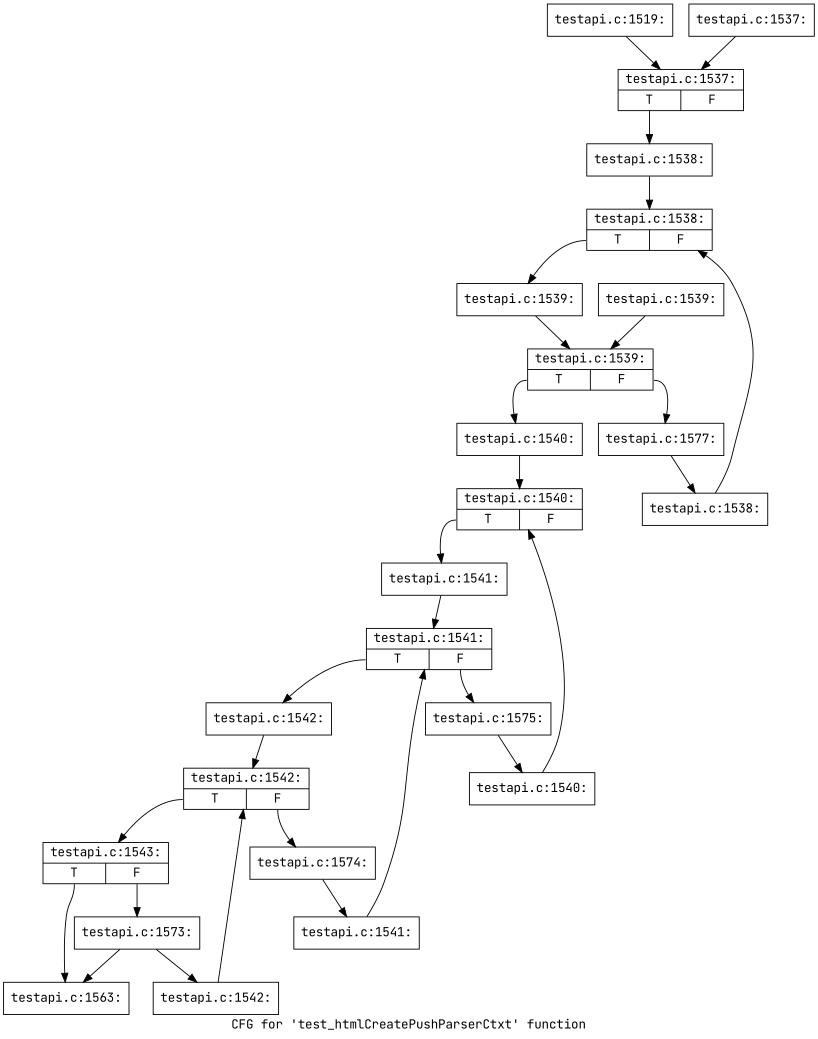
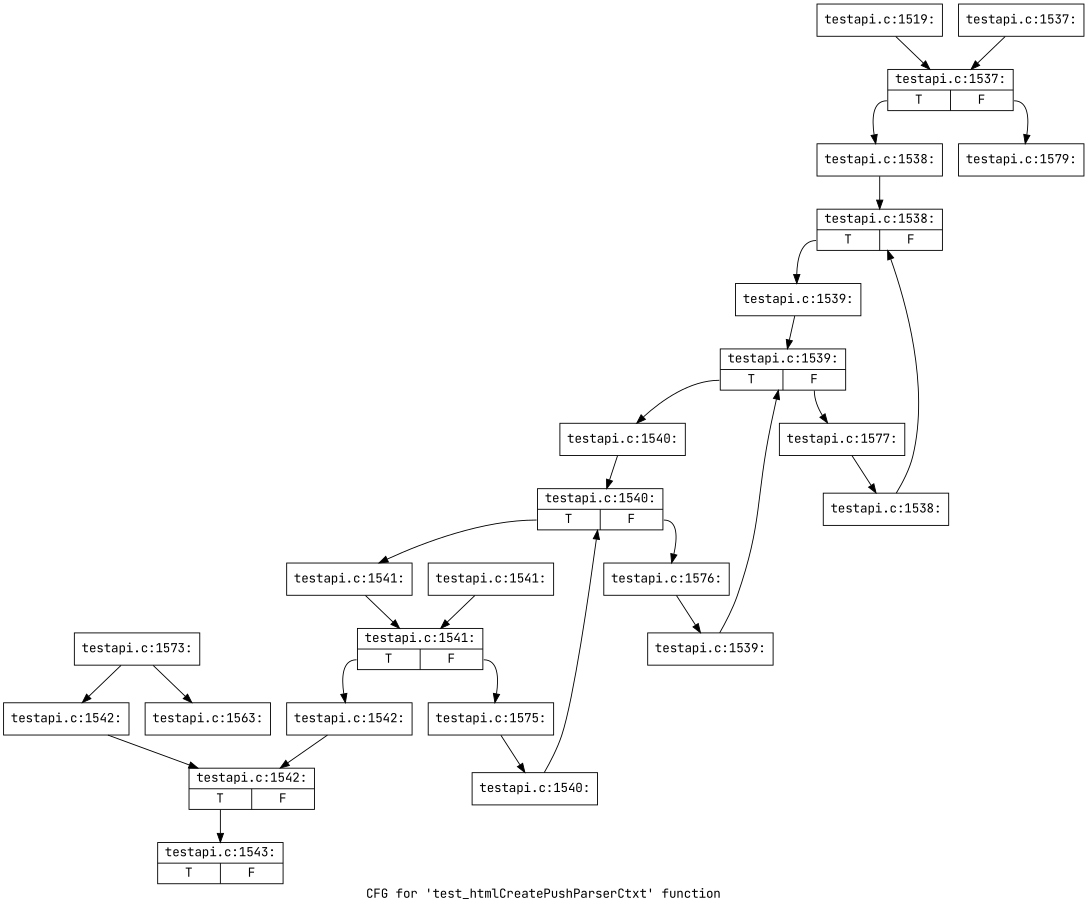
none -> (1021, 160)
none -> (666, 579)
(313, 863) -> none
(137, 896) -> none
(65, 928) -> none
